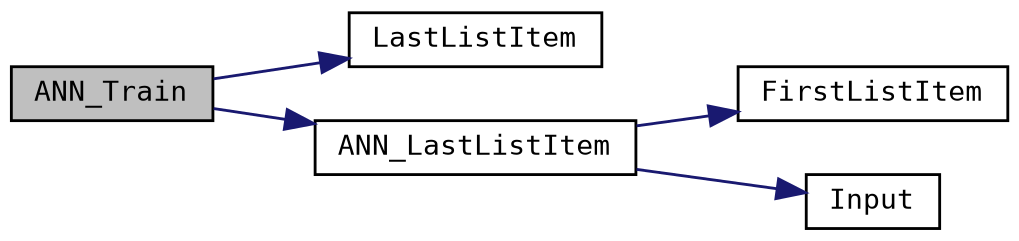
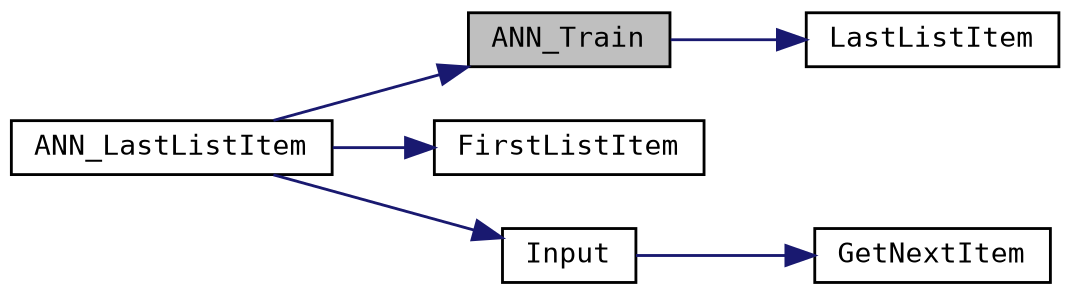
(250, 114) -> (357, 97)
none -> (933, 256)
